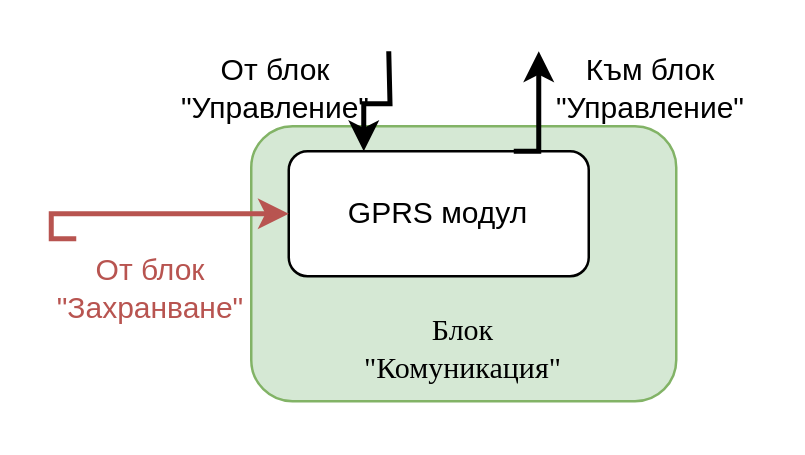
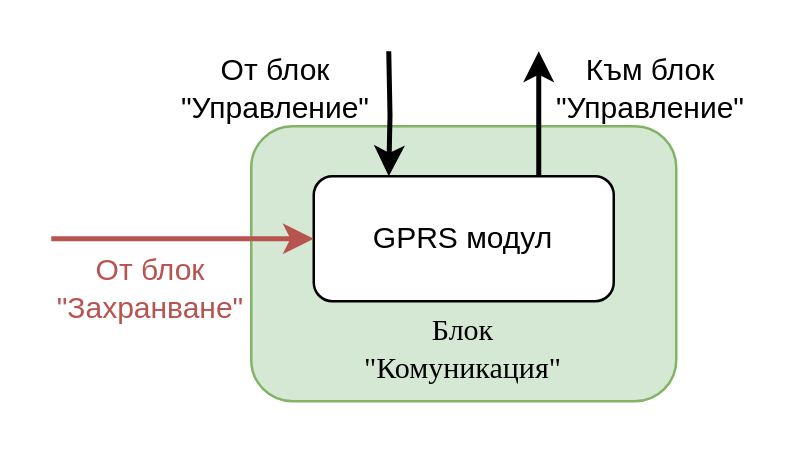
(439, 214) -> (464, 239)
